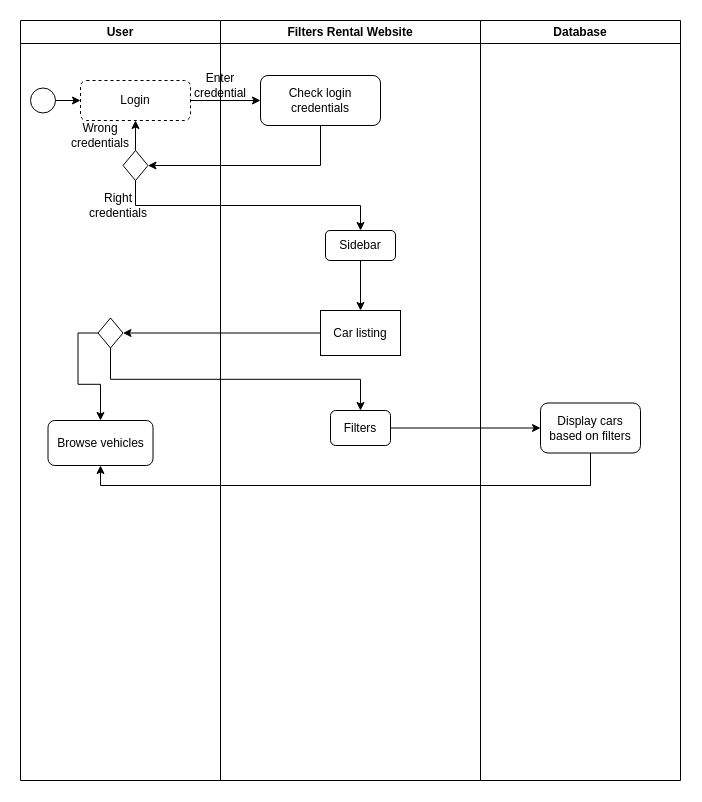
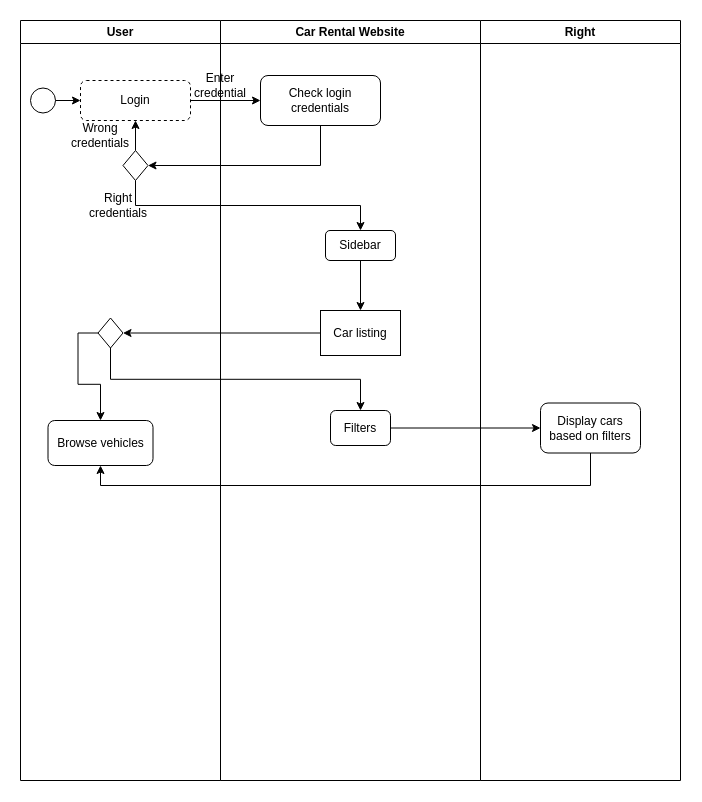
(351, 33) -> (351, 33)
(581, 33) -> (581, 33)
